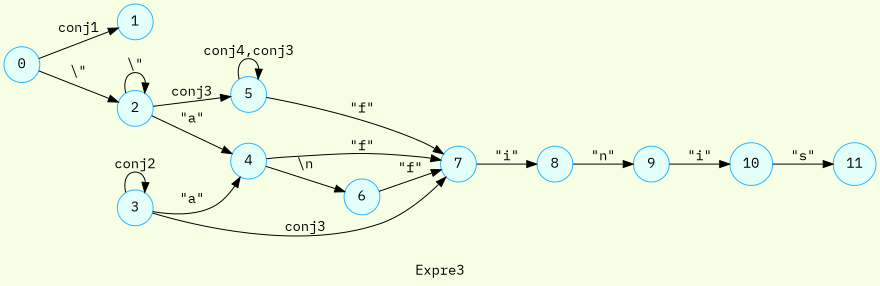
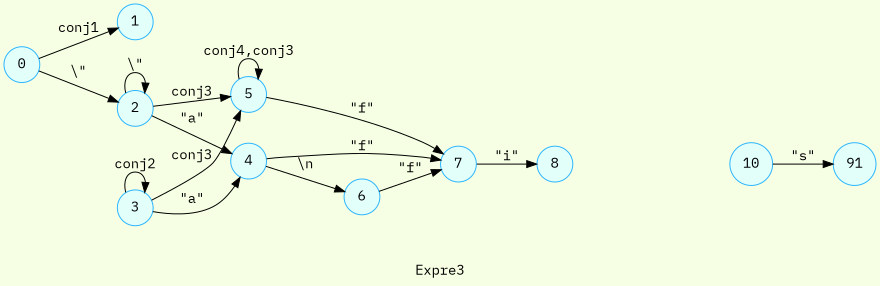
(651, 164) -> none
(855, 164) -> (855, 164)
(301, 236) -> (204, 170)
